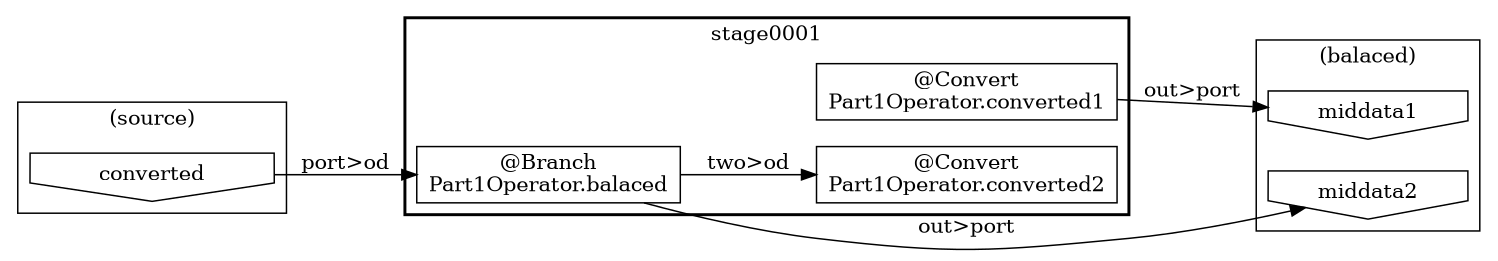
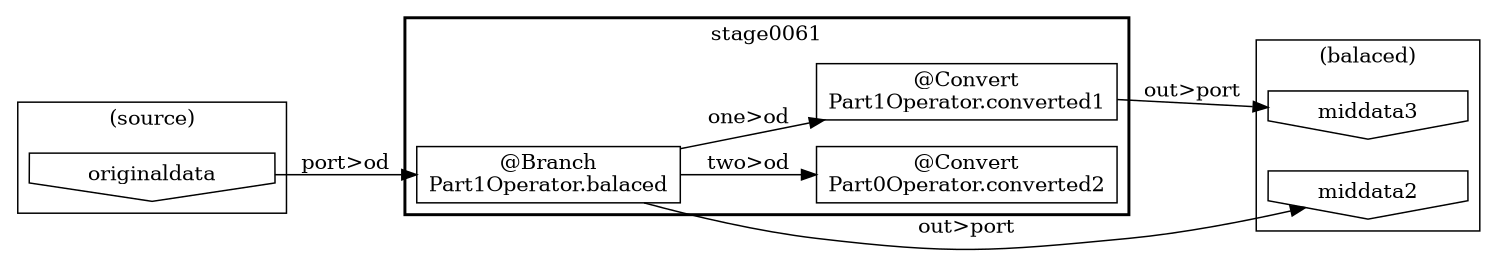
(767, 35) -> (767, 35)
(1368, 113) -> (1368, 113)
none -> (745, 136)
(152, 175) -> (152, 175)
(967, 175) -> (967, 175)
